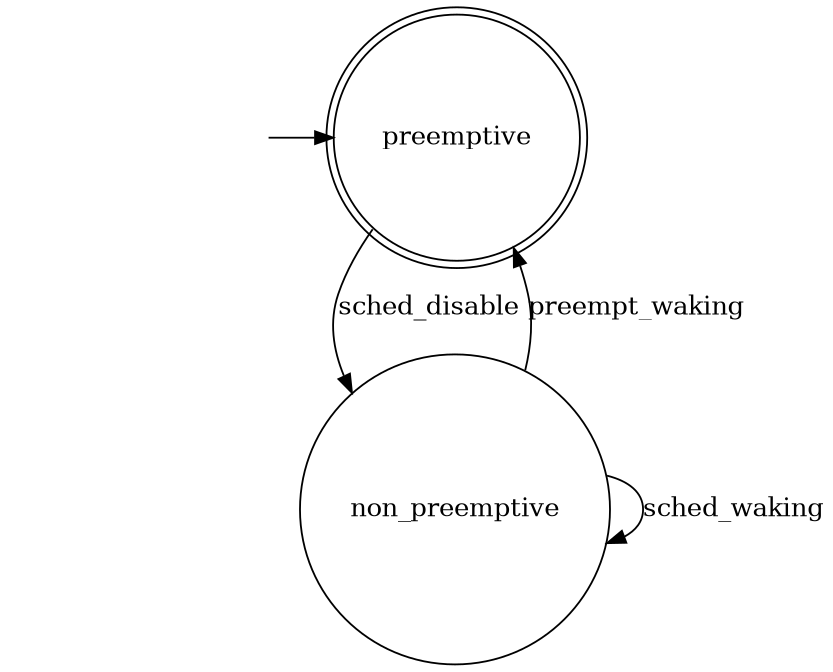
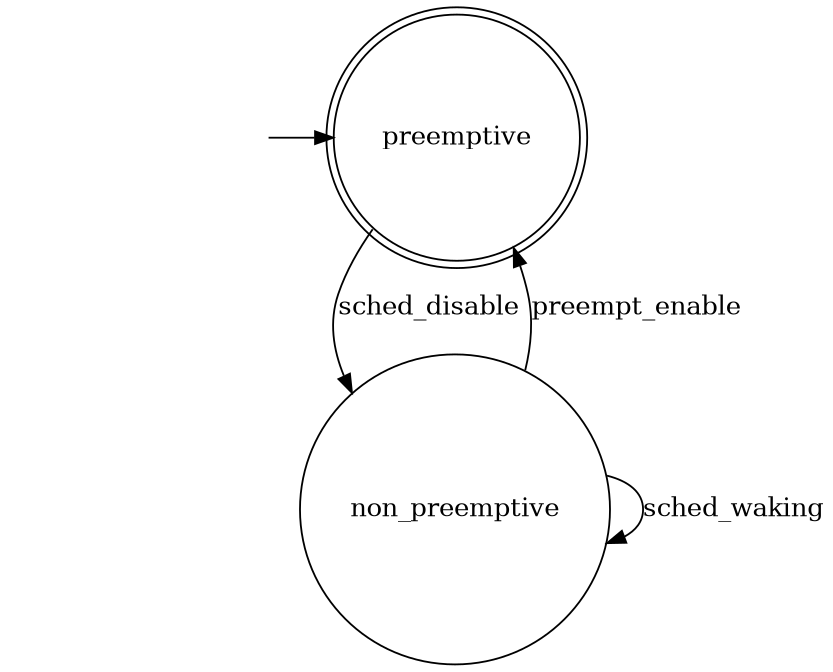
(636, 308) -> (636, 308)
